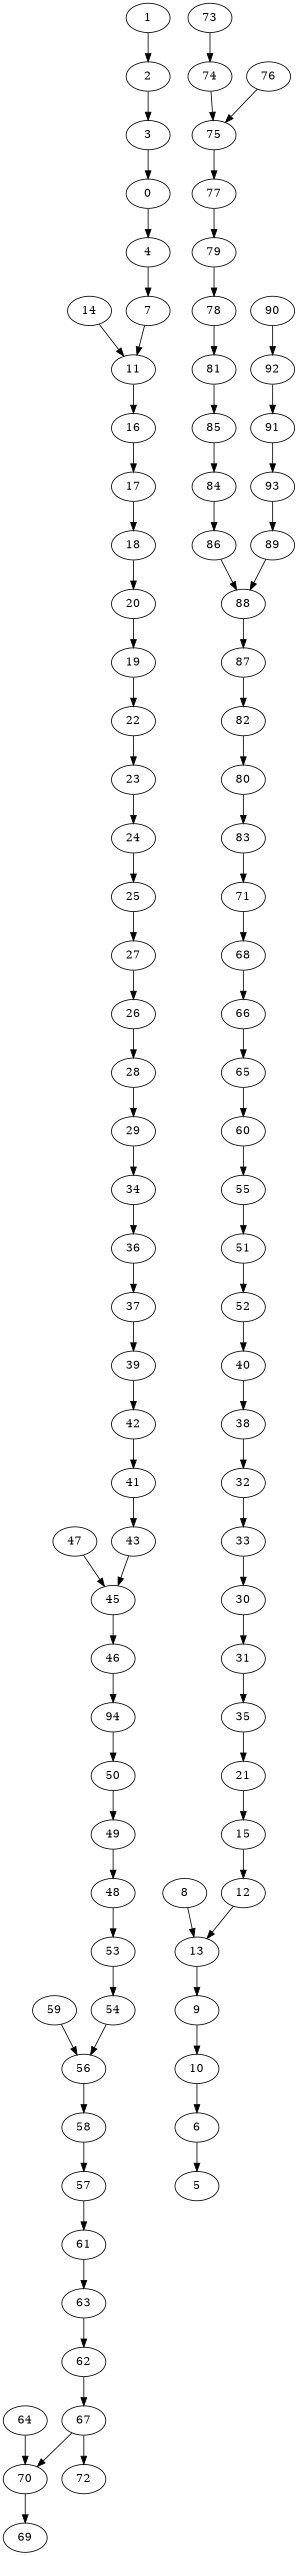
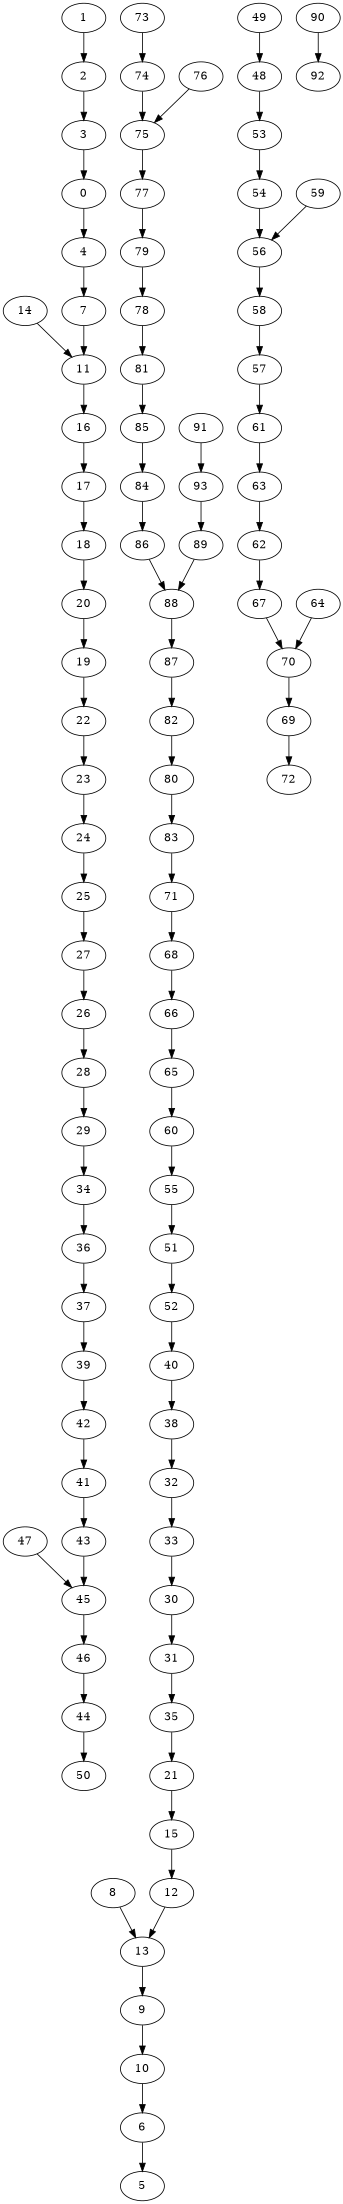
(273, 395) -> none
(113, 1717) -> (84, 1717)
(113, 1801) -> none
(84, 2446) -> (289, 746)
